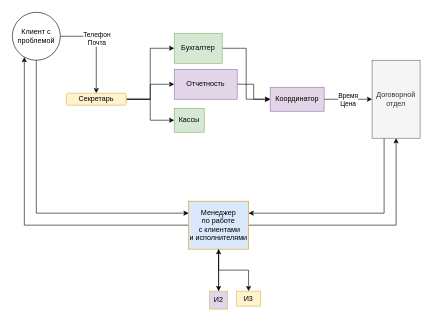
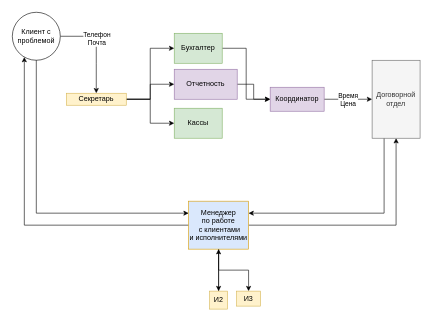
(96, 99) -> (96, 99)
(189, 120) -> (198, 123)
(219, 300) -> (219, 300)
